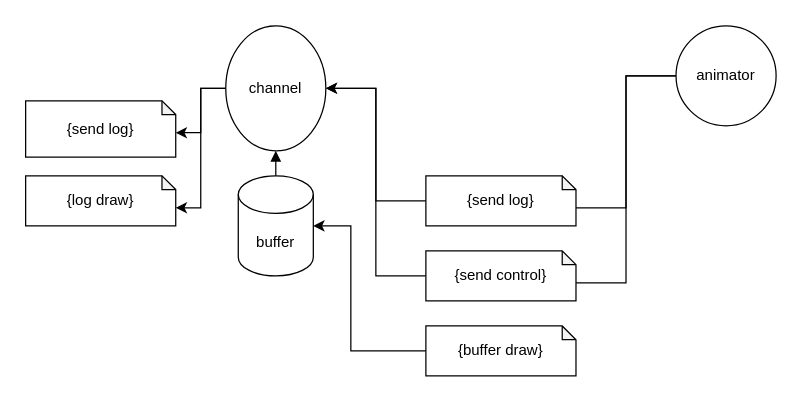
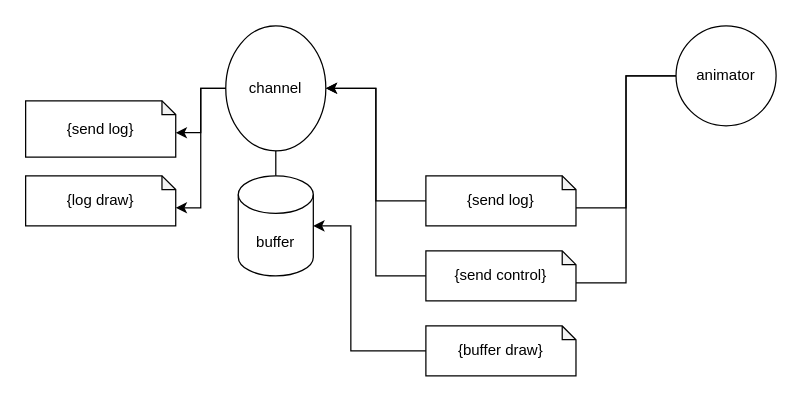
(276, 162) -> (276, 157)
